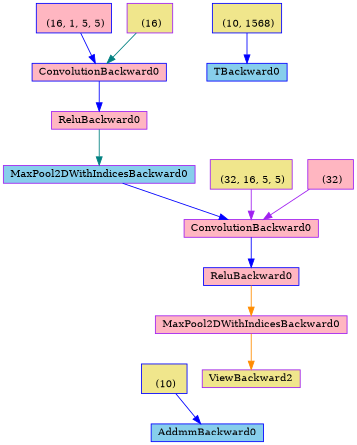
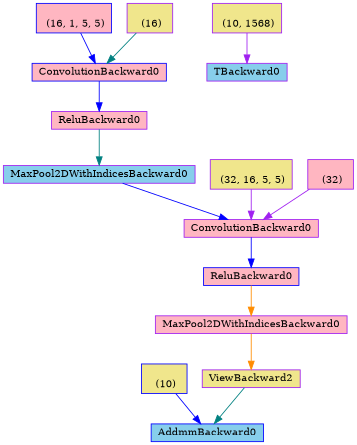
(247, 18) -> (247, 18)
(247, 44) -> (247, 44)
(247, 72) -> (247, 72)
none -> (232, 402)
